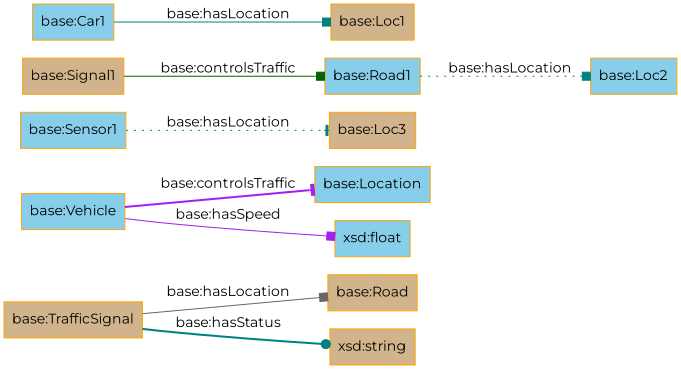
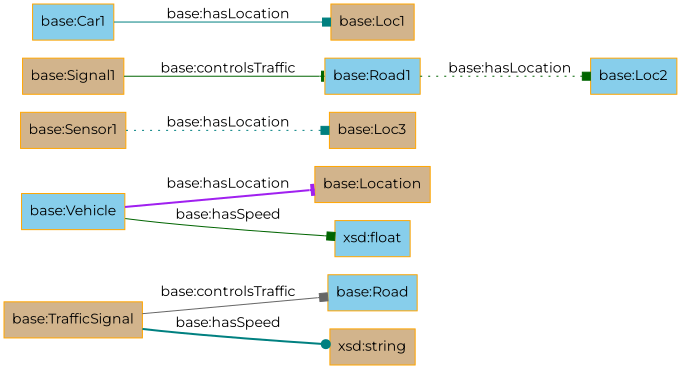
(219, 76) -> (222, 76)
(500, 76) -> (500, 76)
(73, 130) -> (73, 130)
(225, 130) -> (222, 130)
(229, 184) -> (229, 184)
(373, 185) -> (373, 185)
(225, 228) -> (225, 228)
(229, 292) -> (229, 292)
(373, 293) -> (373, 293)
(229, 323) -> (229, 323)
